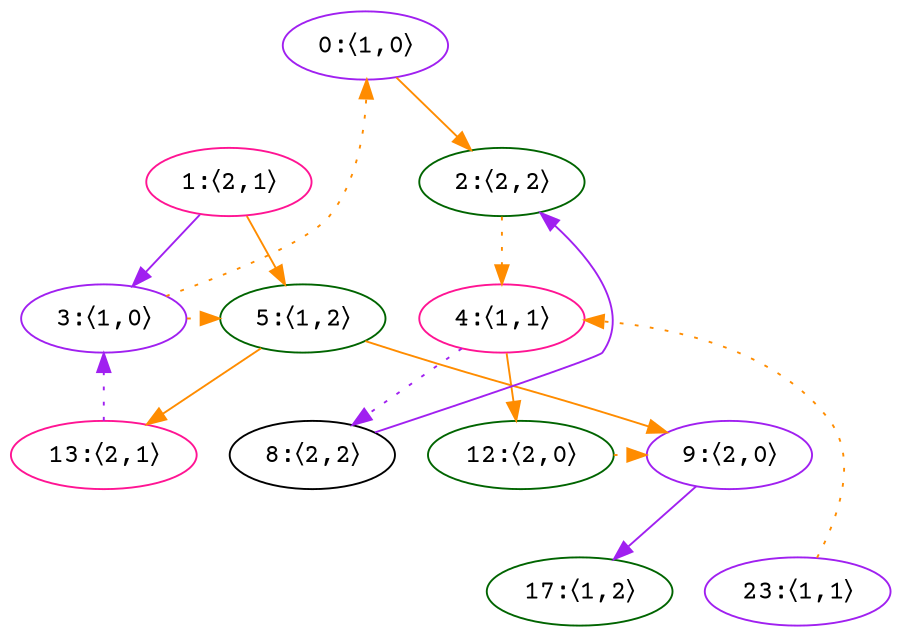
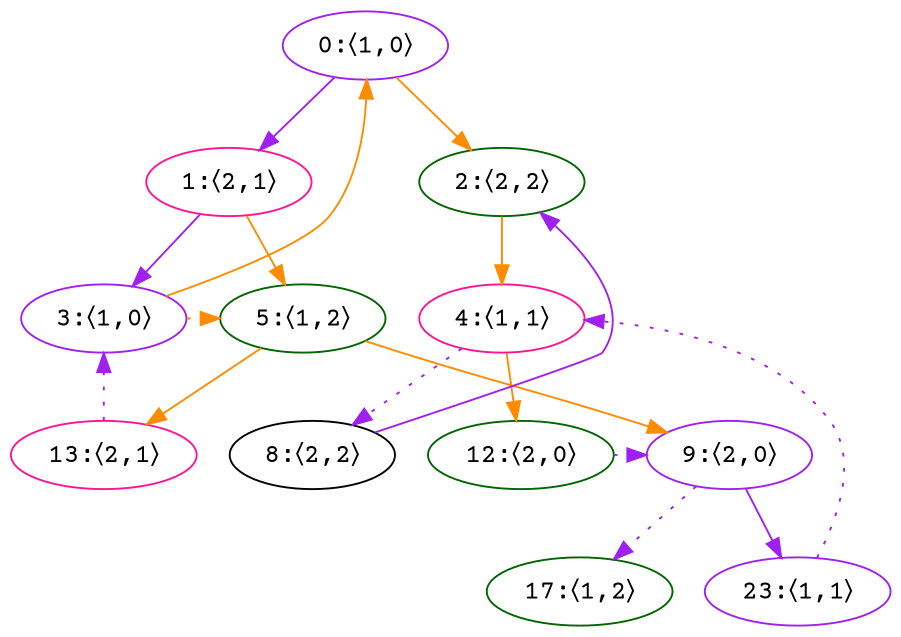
none -> (304, 107)
(307, 234) -> (307, 234)
(502, 241) -> (502, 241)
(791, 383) -> (791, 383)
(620, 455) -> (620, 455)
(666, 513) -> (666, 513)
none -> (759, 515)
